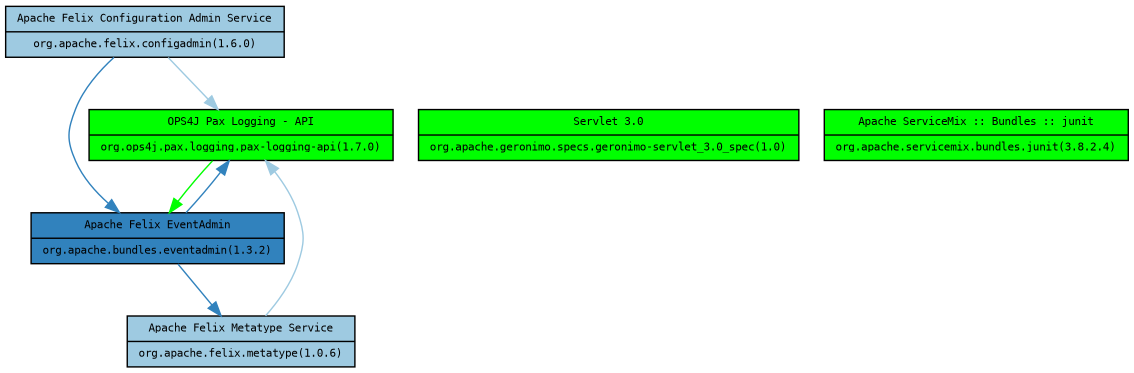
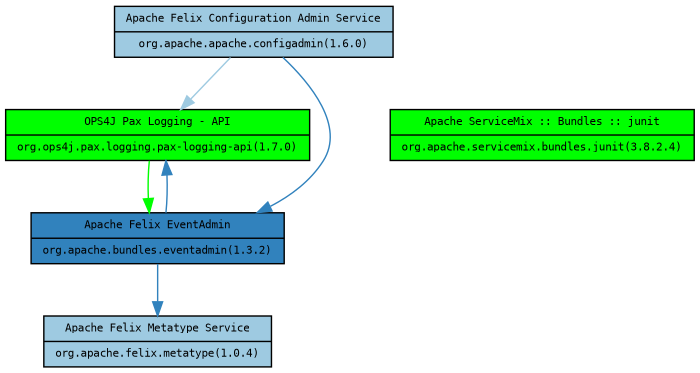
(145, 44) -> (254, 44)
(609, 135) -> none
(303, 245) -> none
(241, 353) -> (158, 353)
